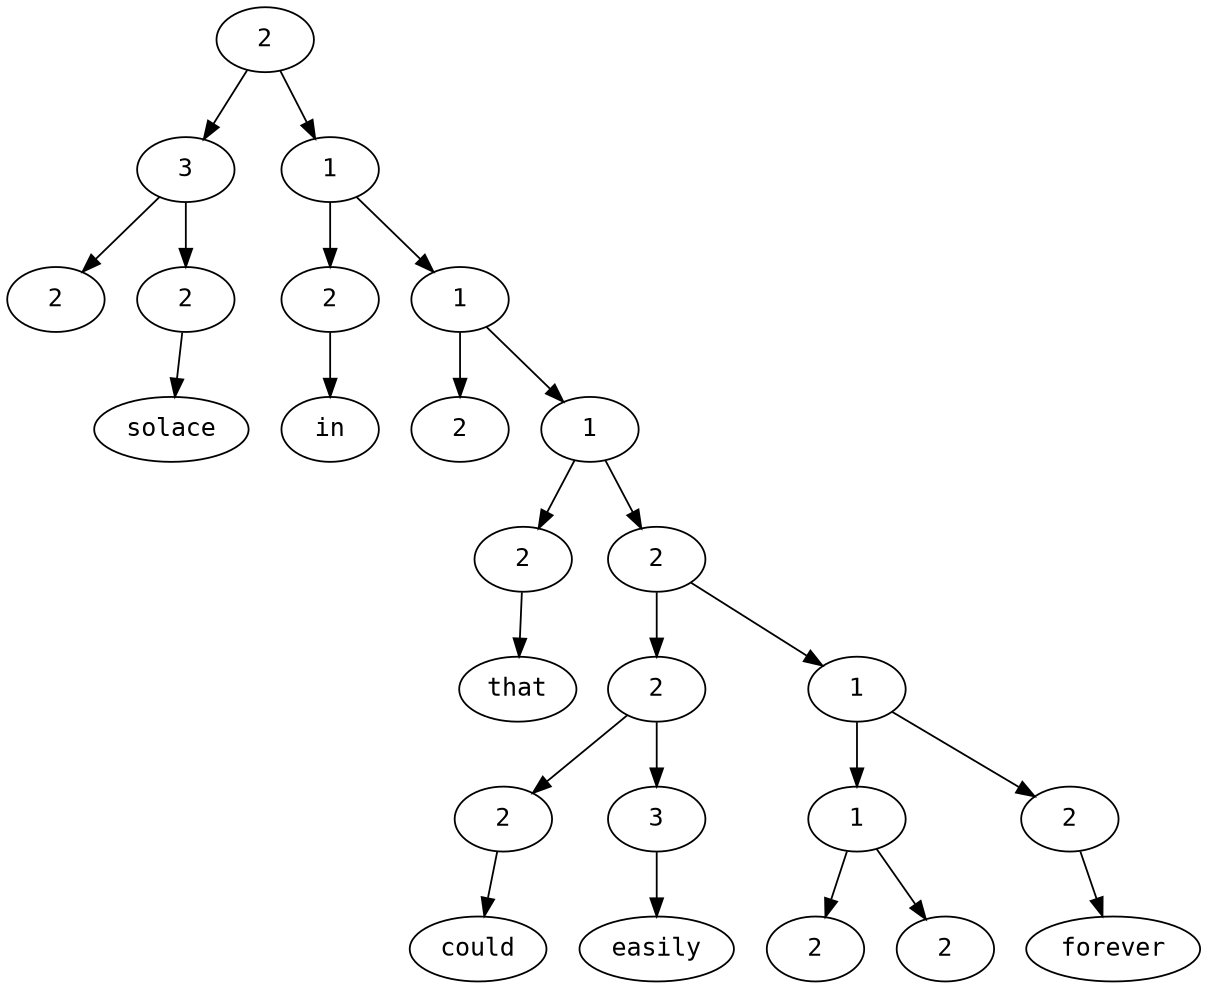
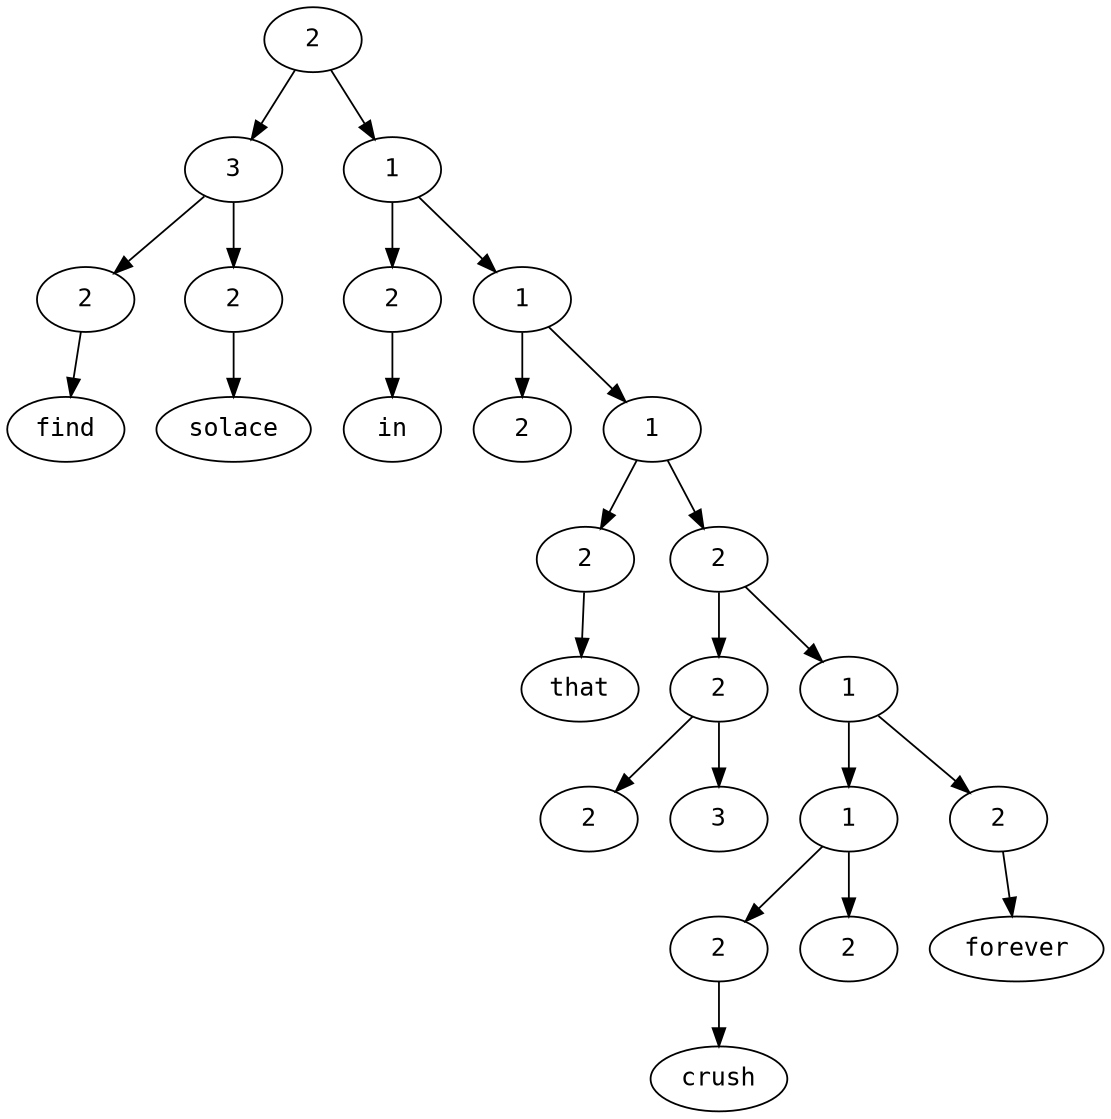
none -> (66, 429)
(478, 949) -> none
(657, 949) -> none
none -> (719, 1079)
